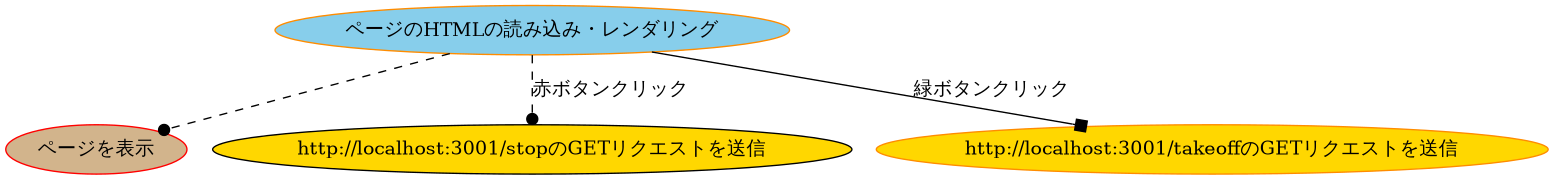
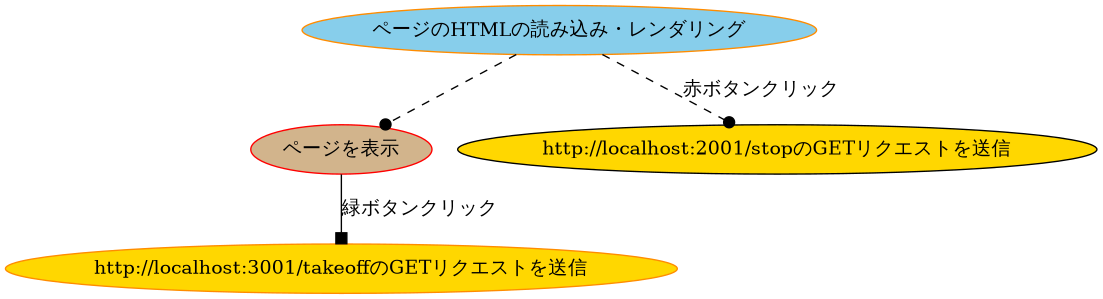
(862, 88) -> (341, 202)
(532, 149) -> (777, 149)
